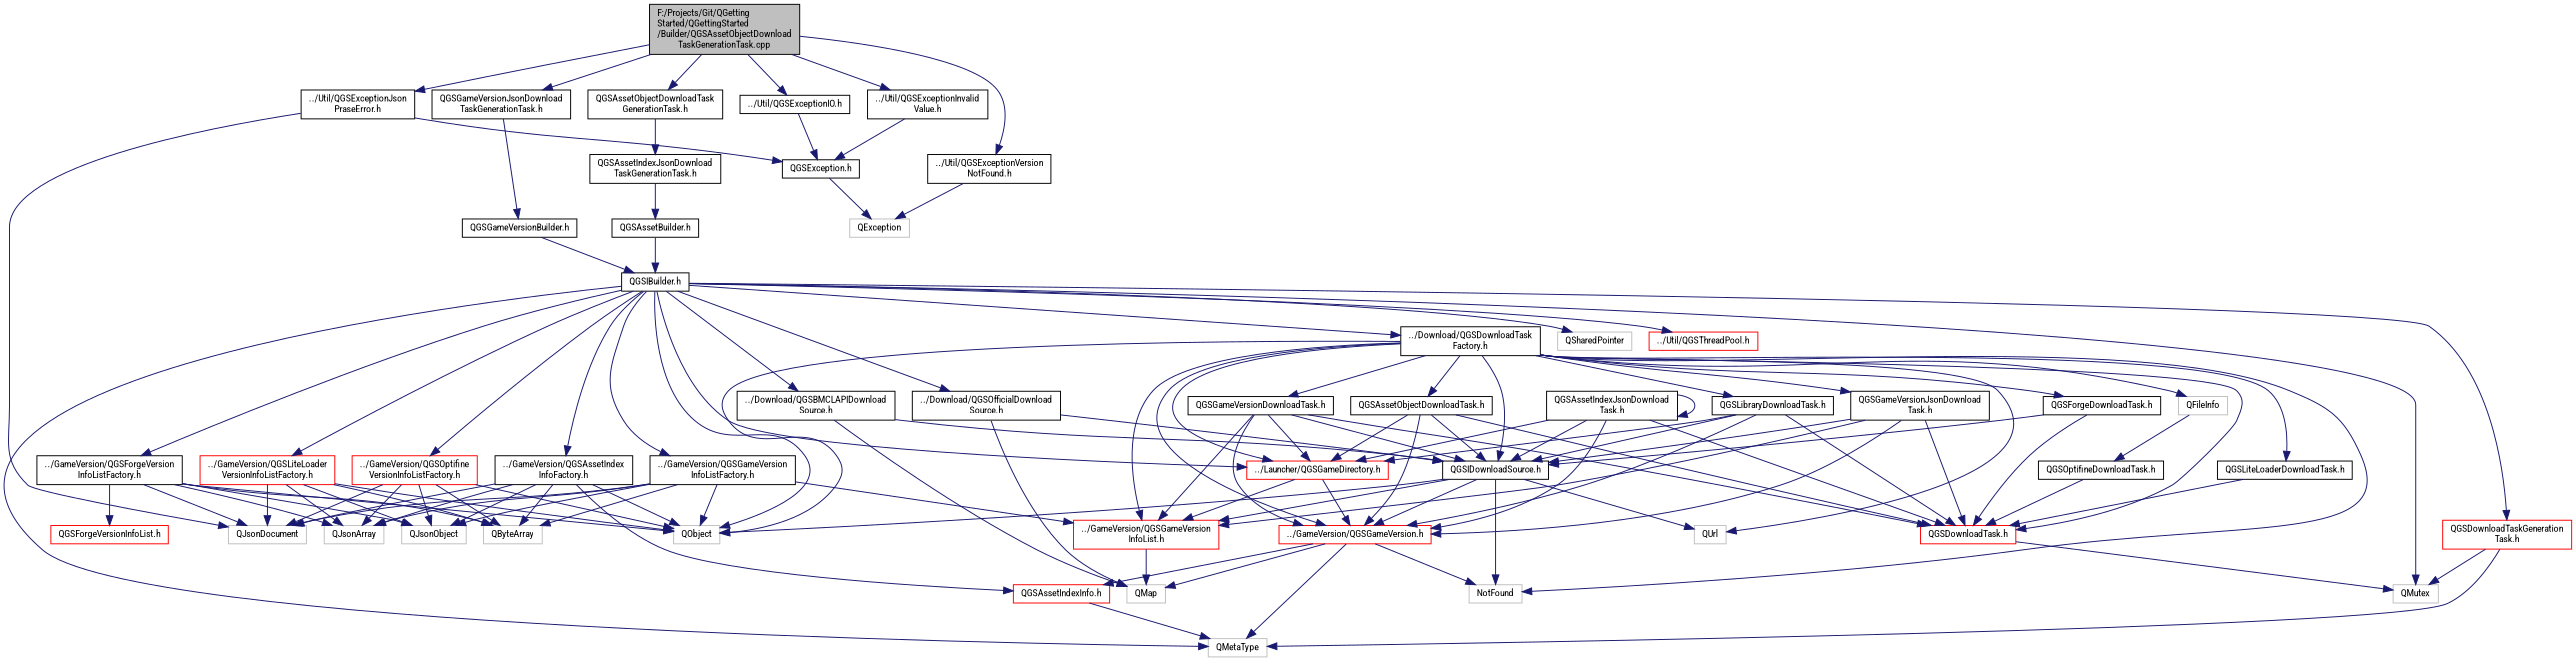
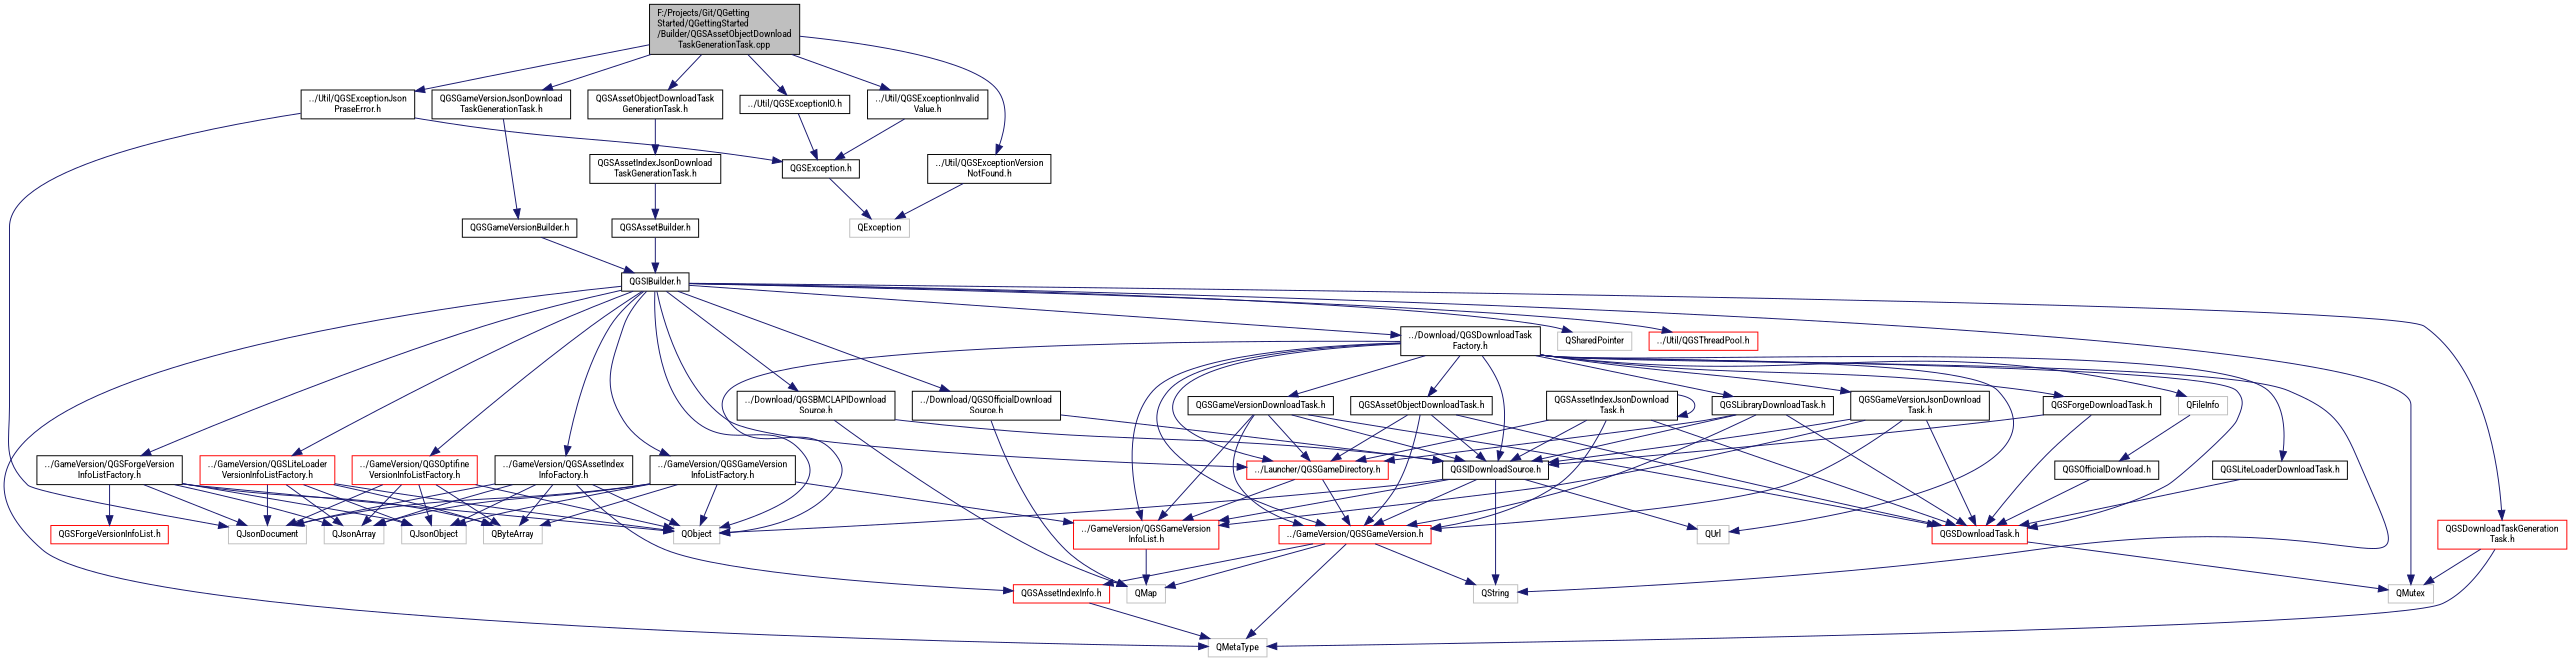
(2101, 470) -> (2107, 470)
(1496, 594) -> (1496, 594)
